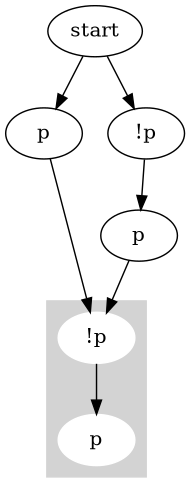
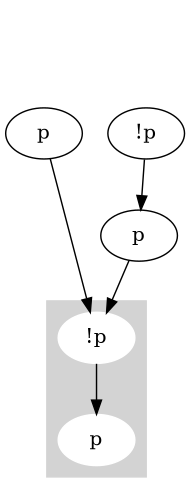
(95, 31) -> none
